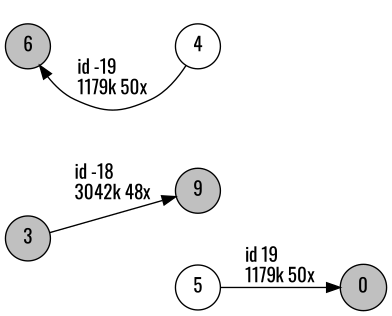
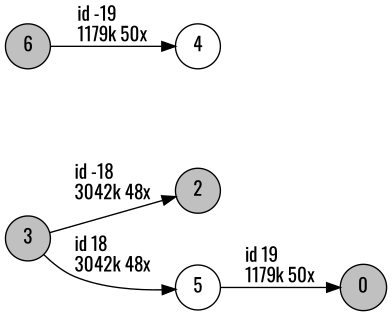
(120, 110) -> (106, 46)
(198, 191) -> (198, 191)
none -> (99, 284)
